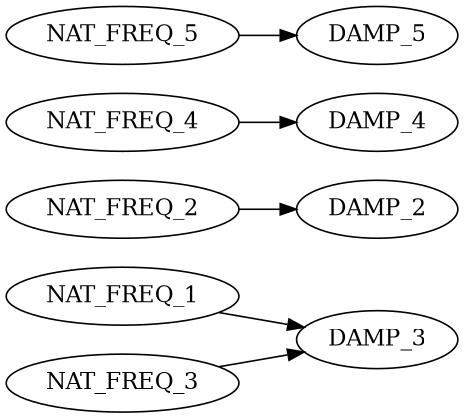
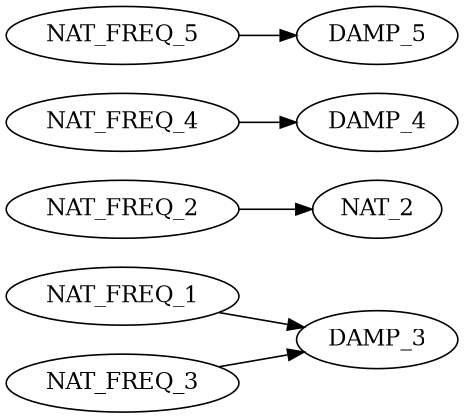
(377, 209) -> (377, 209)
